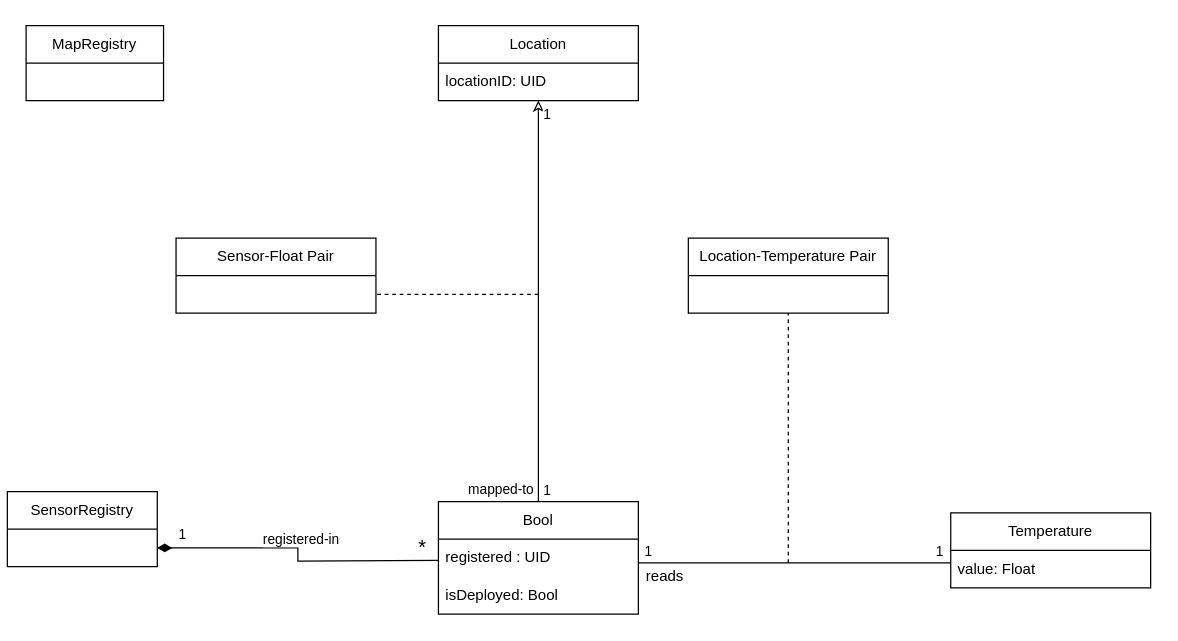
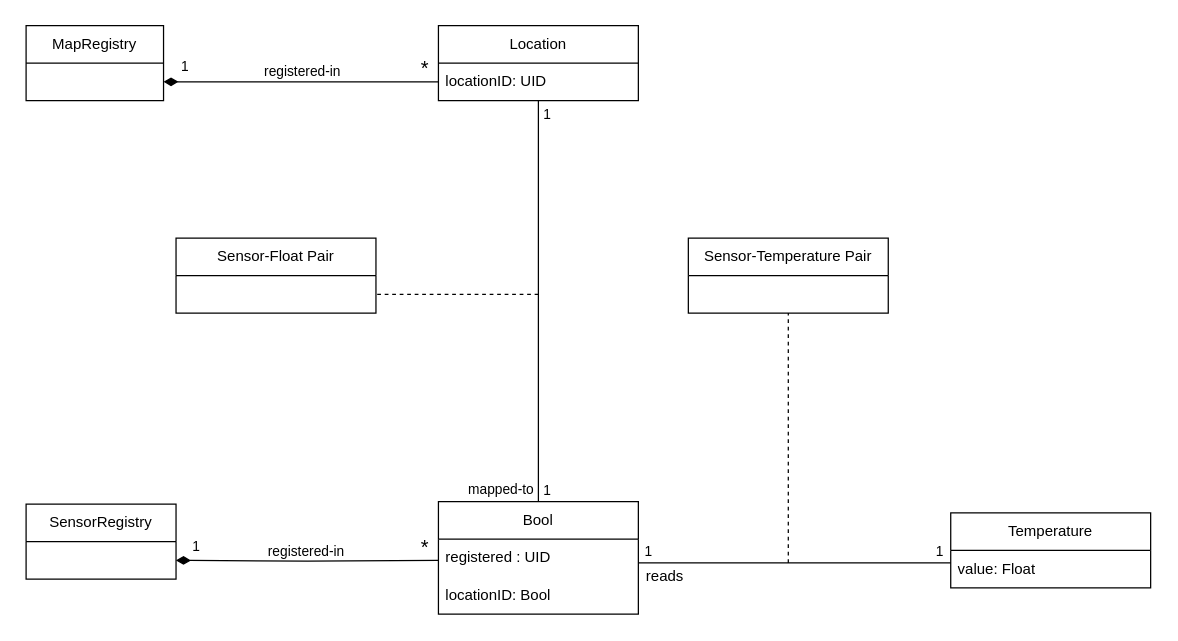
none -> (307, 82)
(538, 110) -> (538, 107)
(788, 257) -> (788, 257)
(82, 529) -> (101, 542)
(503, 596) -> (503, 596)
